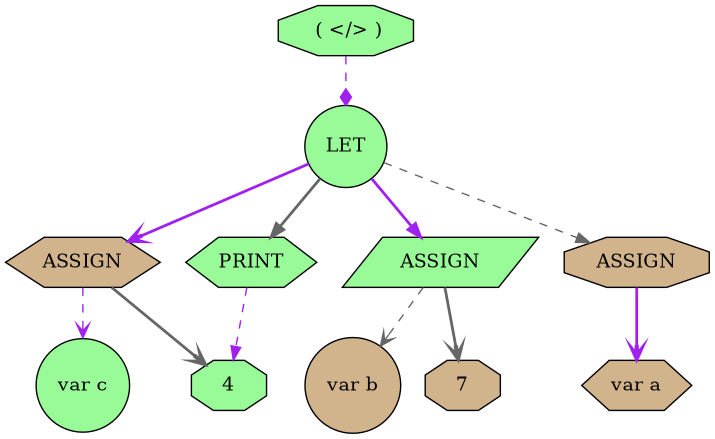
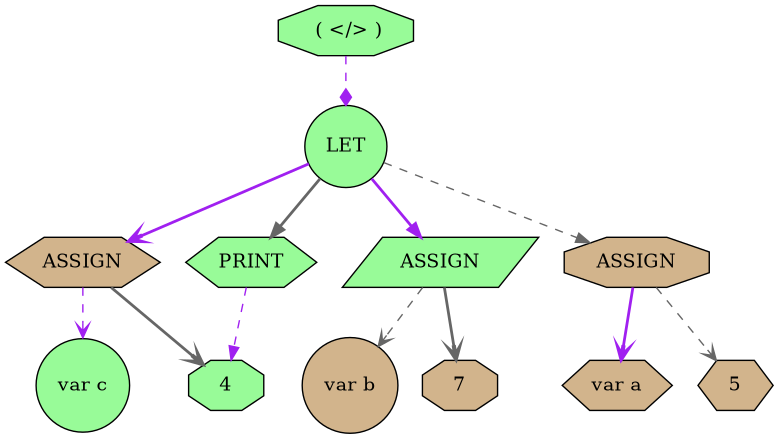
none -> (736, 385)
